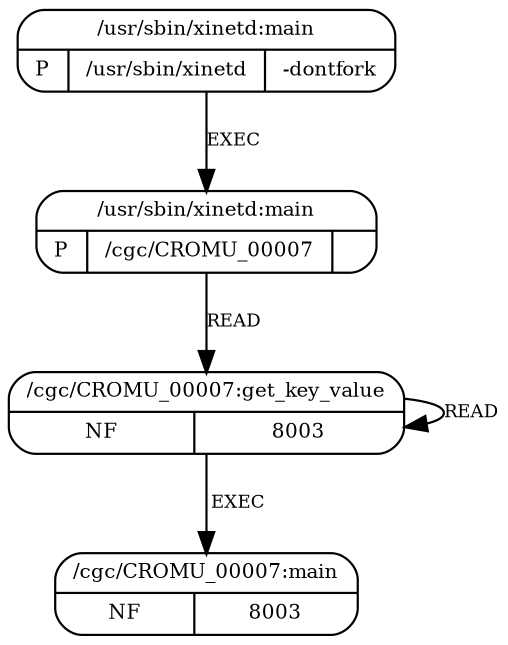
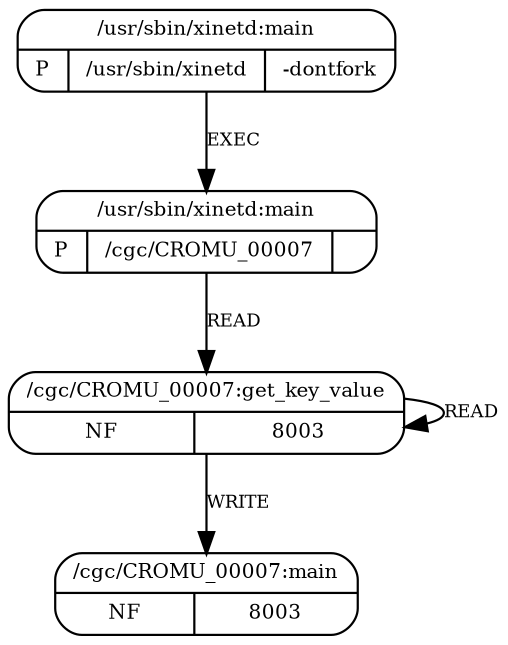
(239, 504) -> (239, 504)
